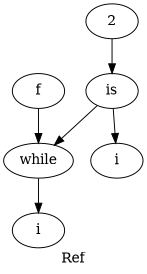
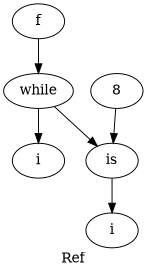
(112, 21) -> (117, 91)
(79, 122) -> (72, 123)
